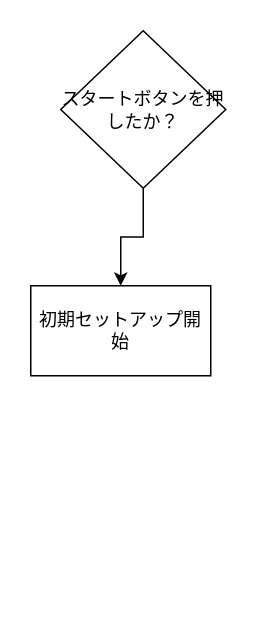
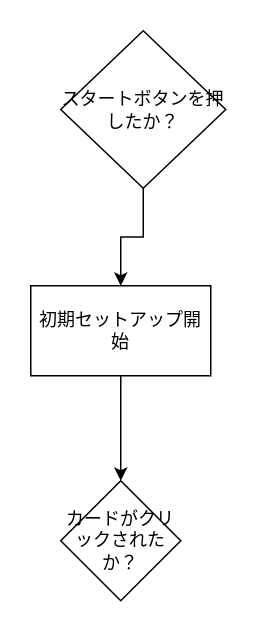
none -> (121, 423)
none -> (121, 541)
